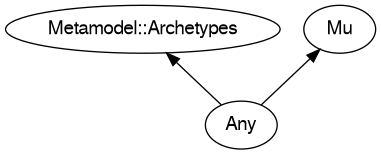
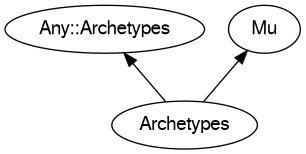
(143, 29) -> (105, 29)
(241, 125) -> (185, 125)
